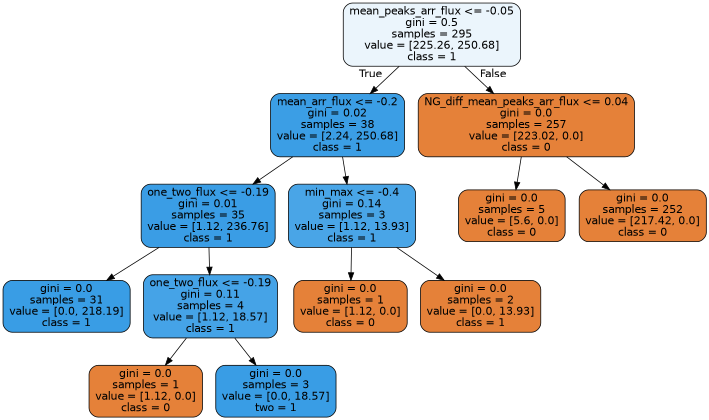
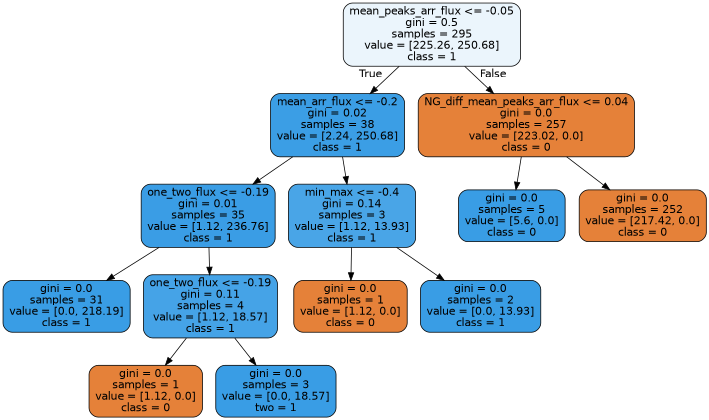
(512, 216) -> (512, 216)
(481, 306) -> (481, 306)
